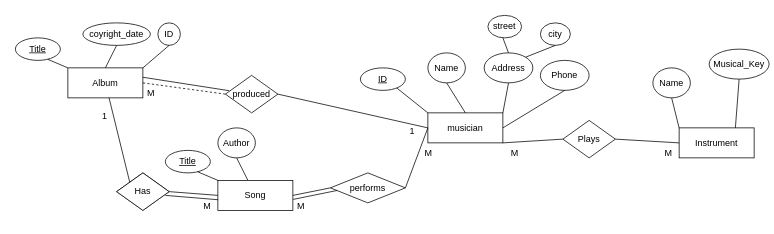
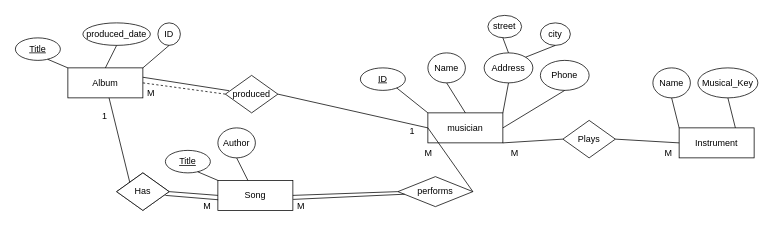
(117, 34) -> (117, 34)
(739, 64) -> (728, 83)
(368, 188) -> (435, 192)
